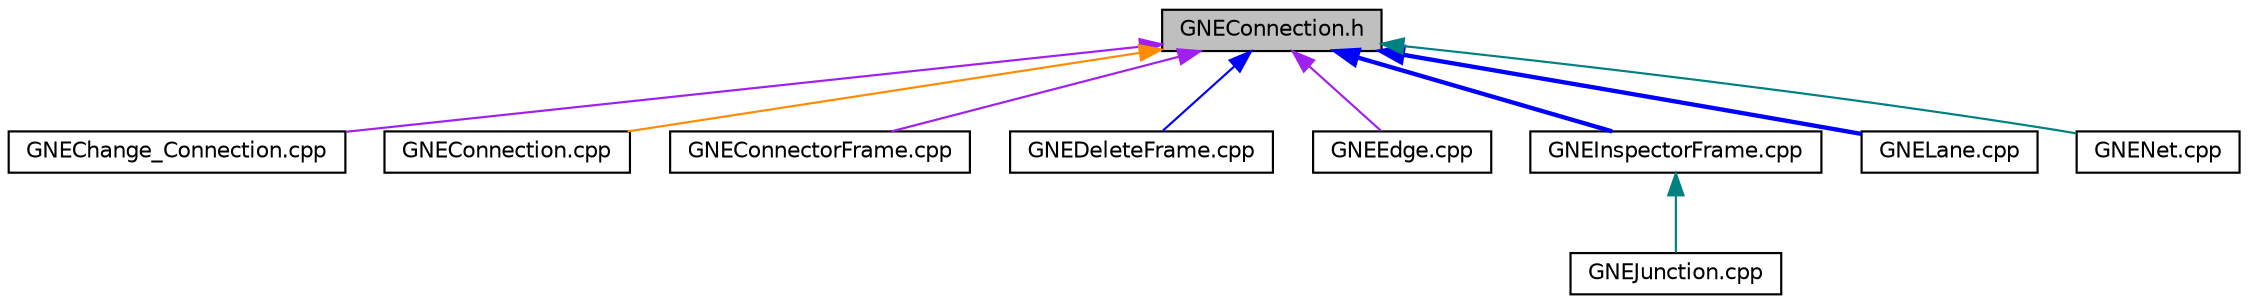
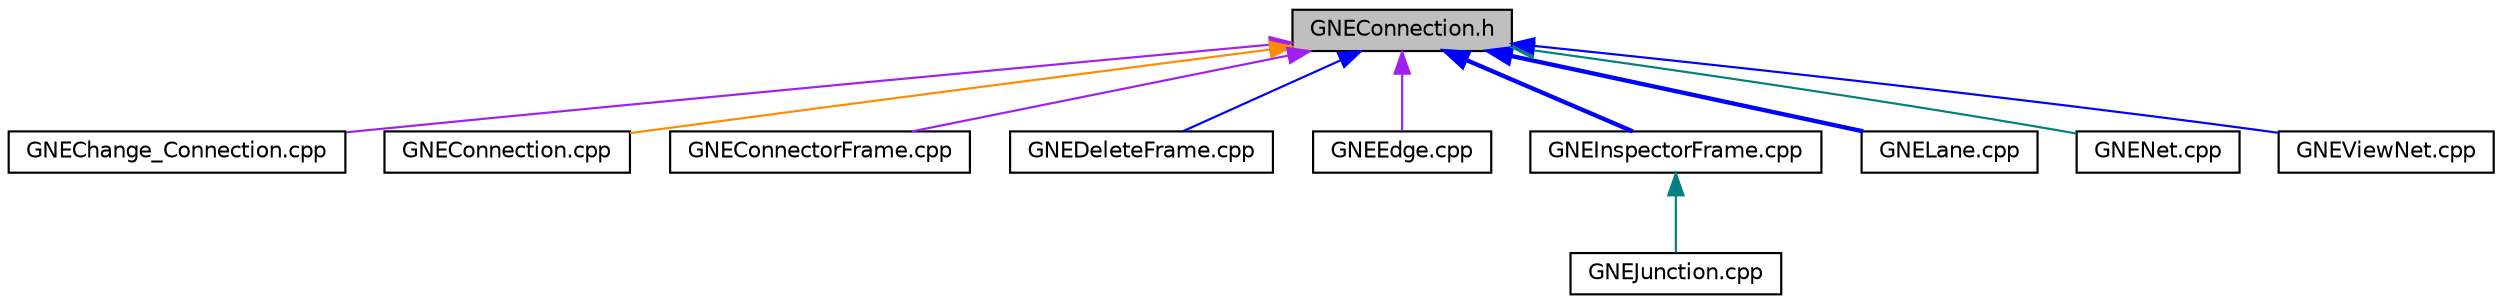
none -> (2386, 152)
